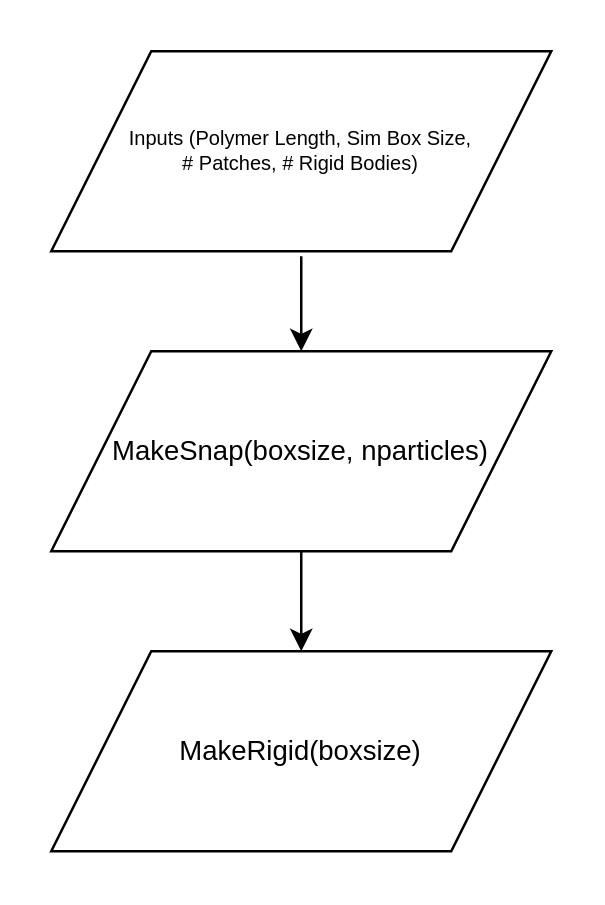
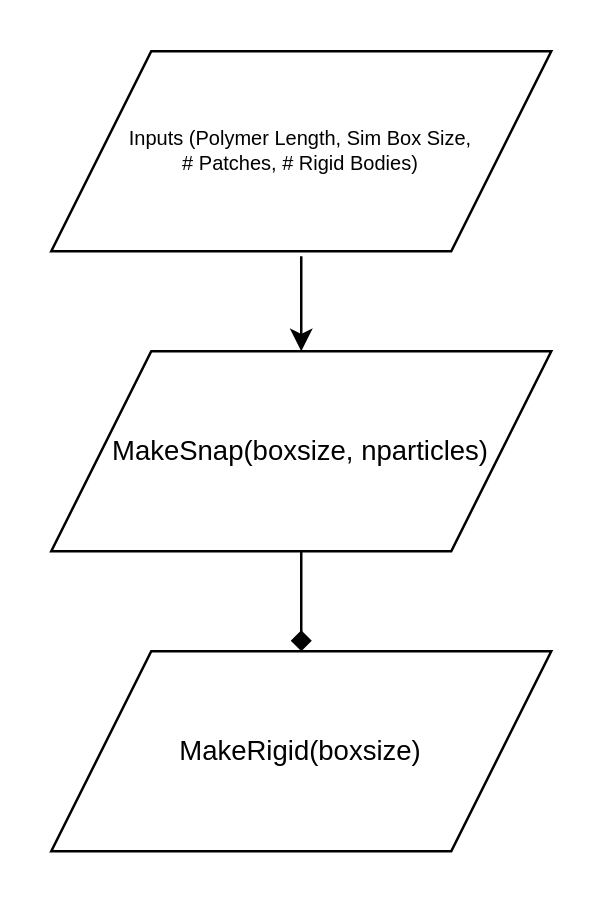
(301, 632) -> (301, 631)
